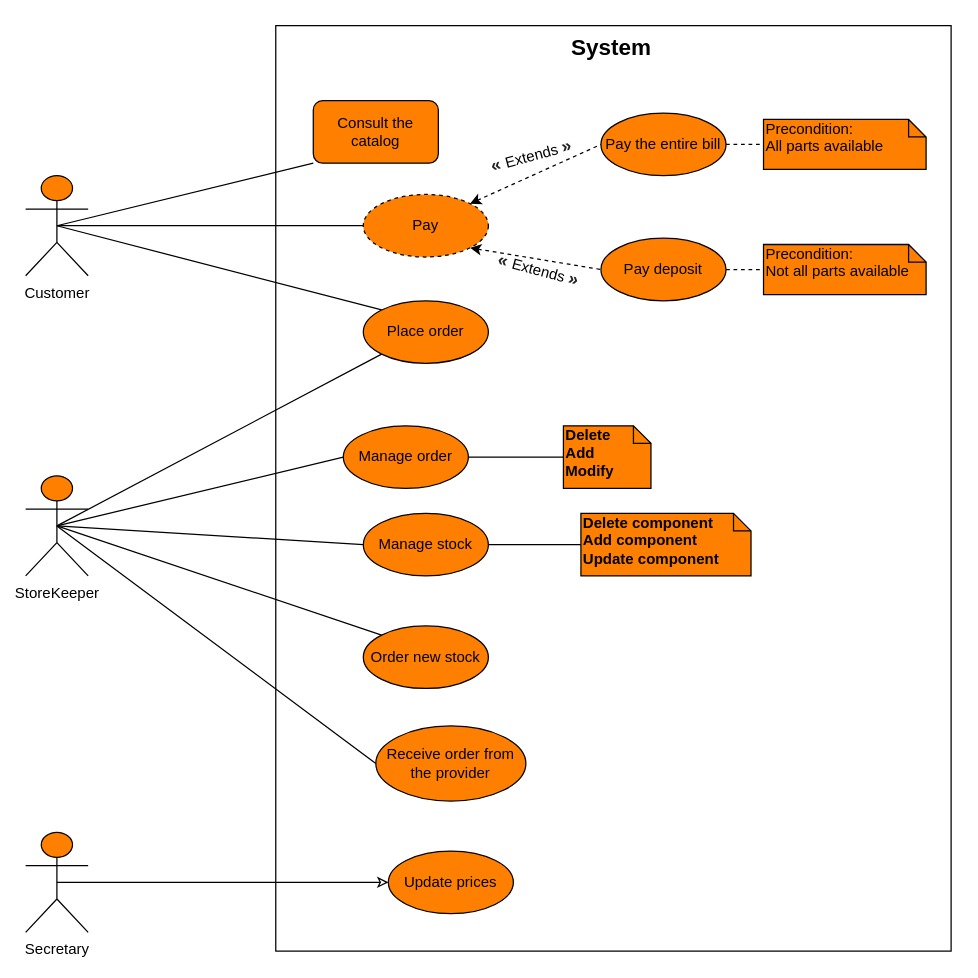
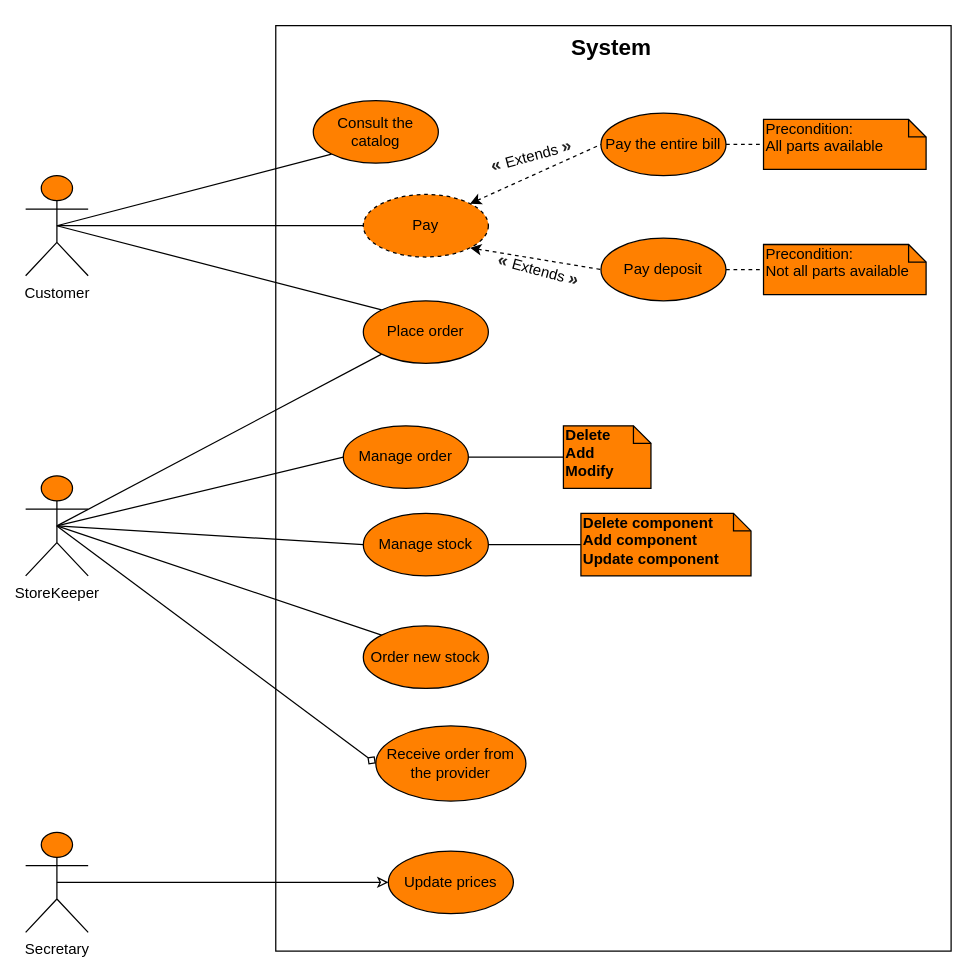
(376, 132) -> (376, 132)
(371, 760) -> (367, 757)
